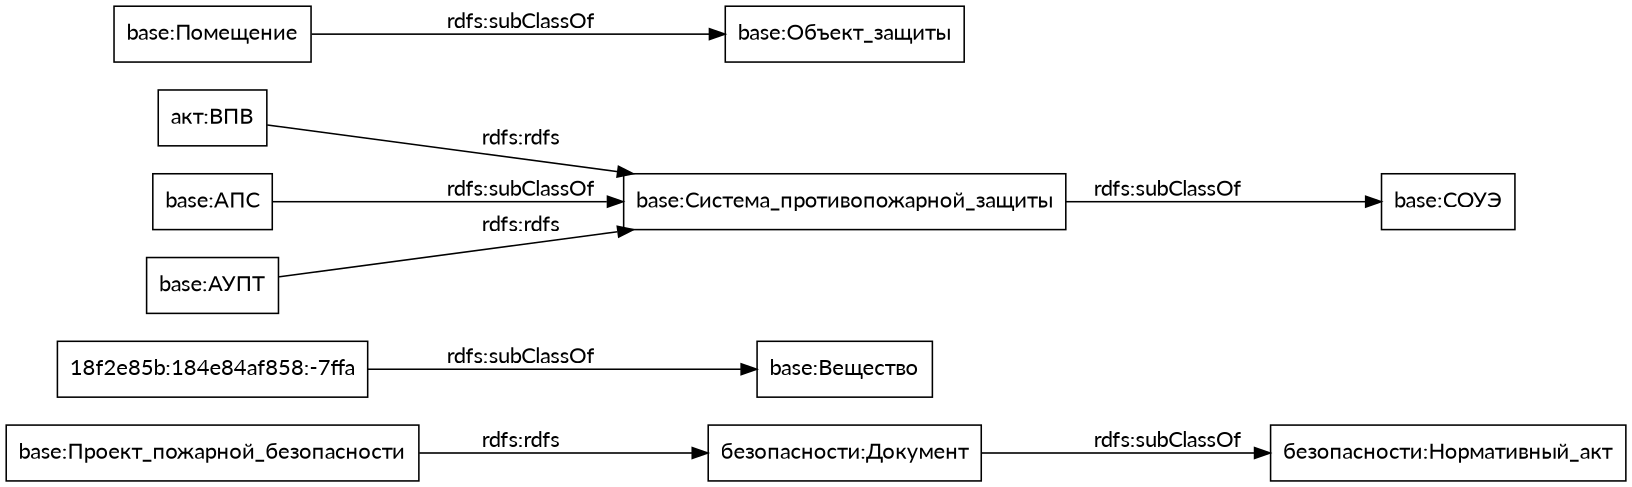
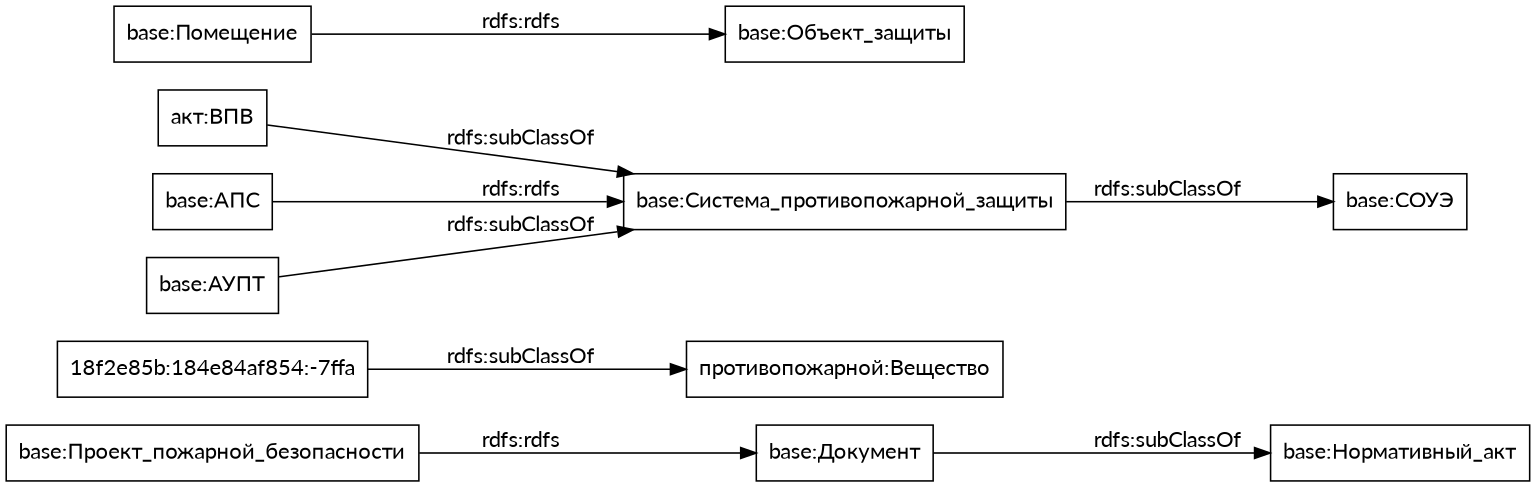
(521, 22) -> (521, 22)
(521, 139) -> (521, 139)
(521, 190) -> (521, 190)
(521, 226) -> (521, 226)
(213, 369) -> (213, 369)
(845, 369) -> (845, 369)
(845, 453) -> (845, 453)
(1448, 453) -> (1400, 453)
